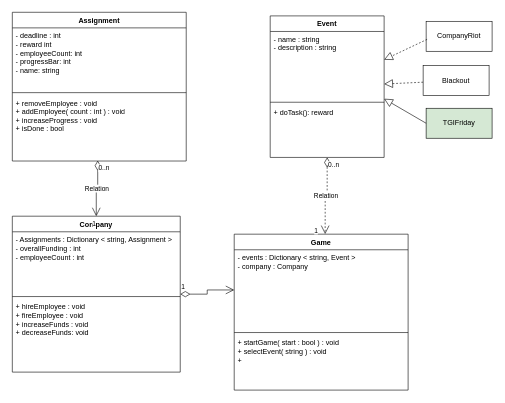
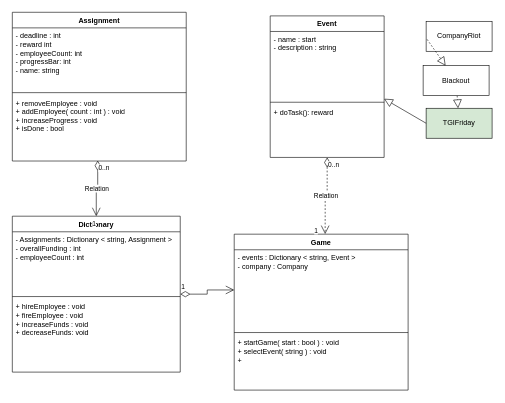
(312, 44) -> (312, 44)
(410, 48) -> (434, 49)
(408, 83) -> (458, 98)
(96, 225) -> (96, 225)
